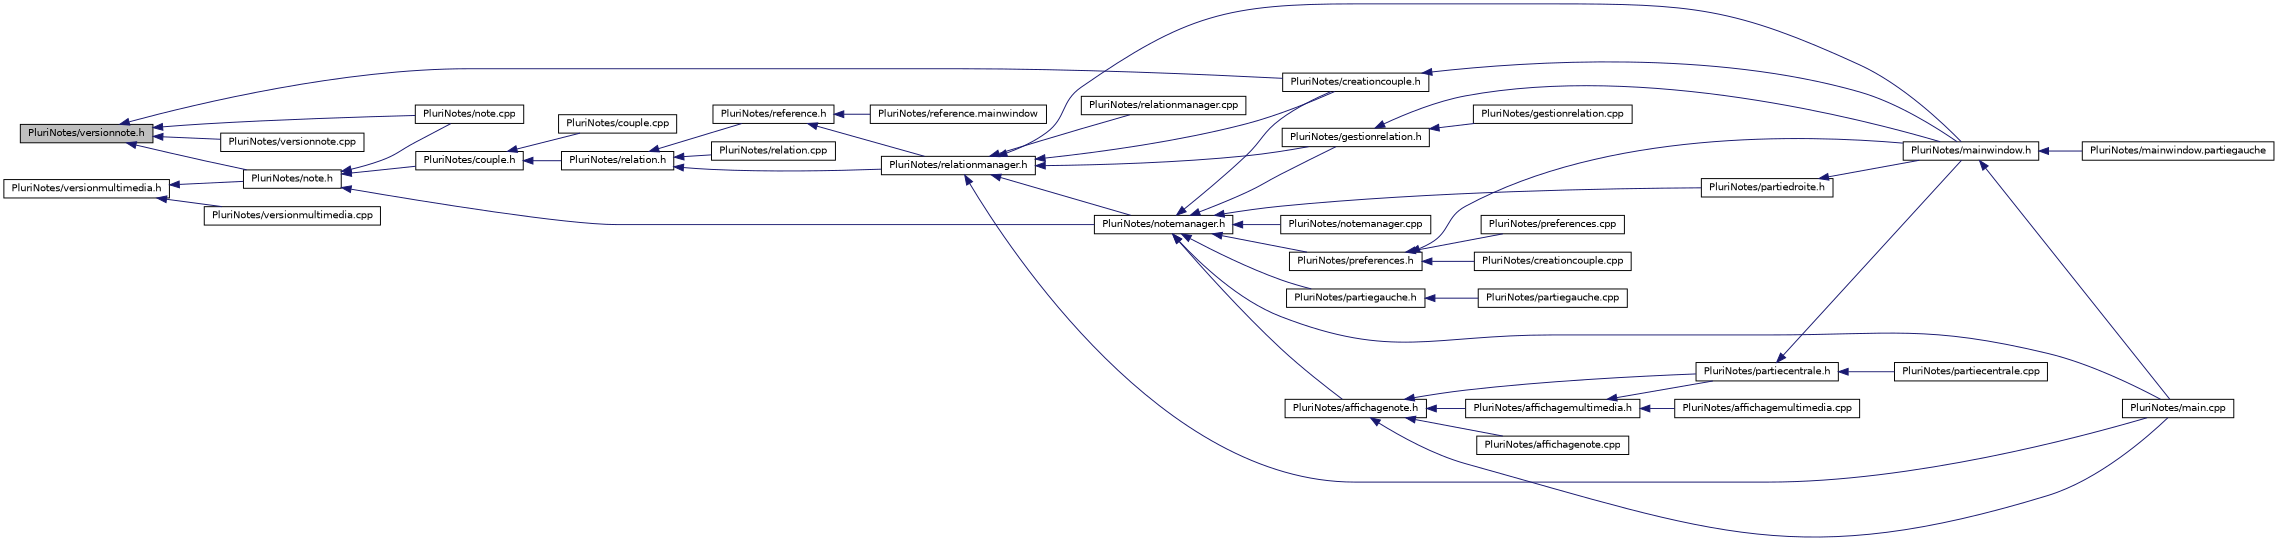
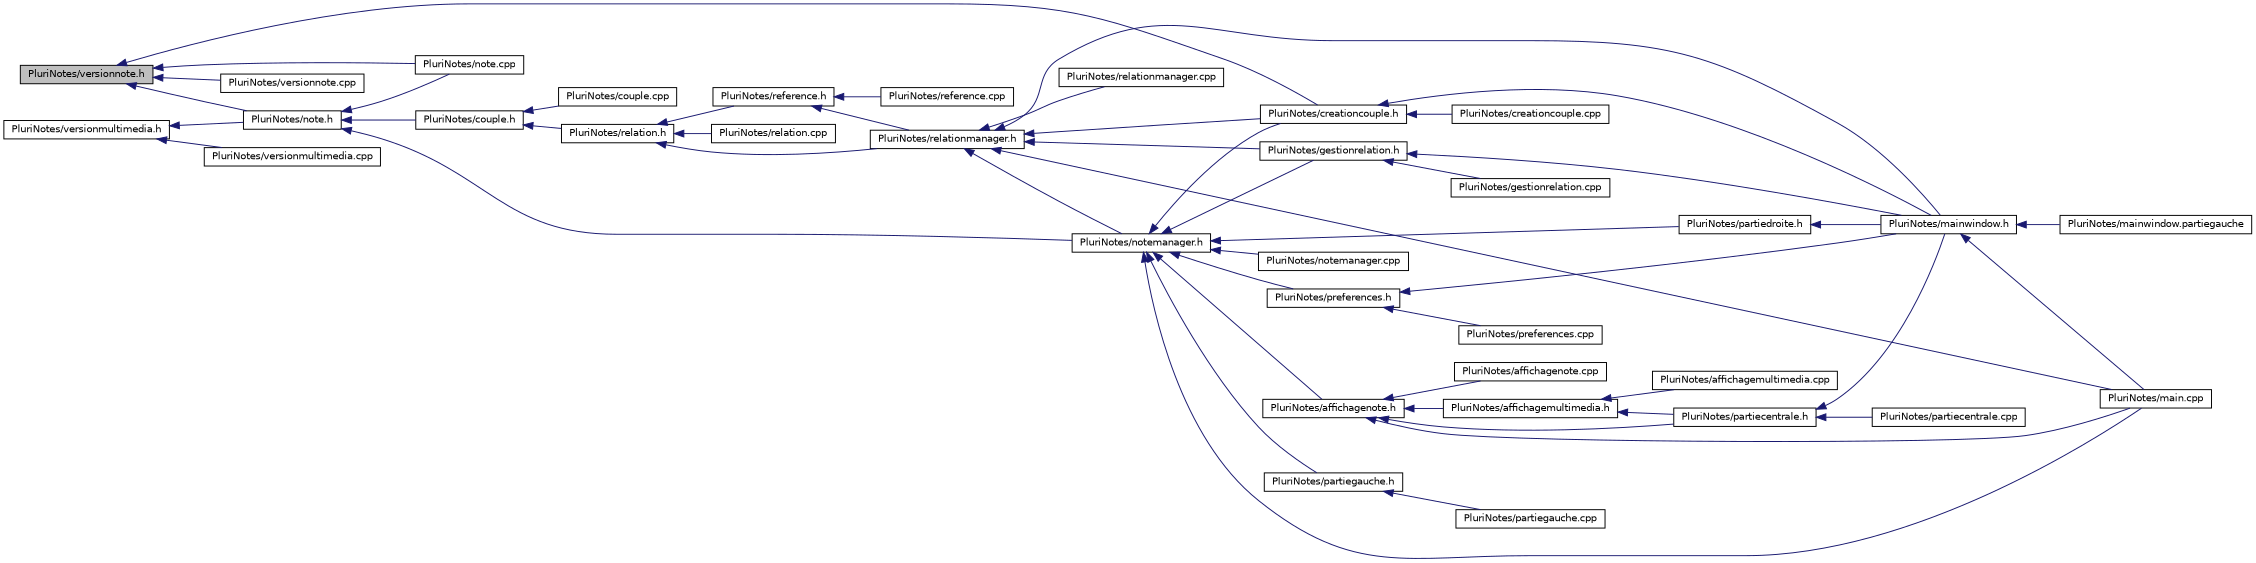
(958, 114) -> (947, 97)
(1453, 261) -> (1434, 114)
